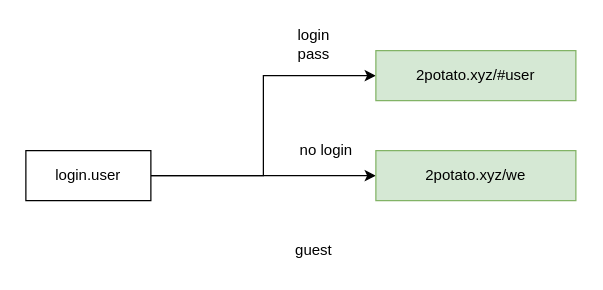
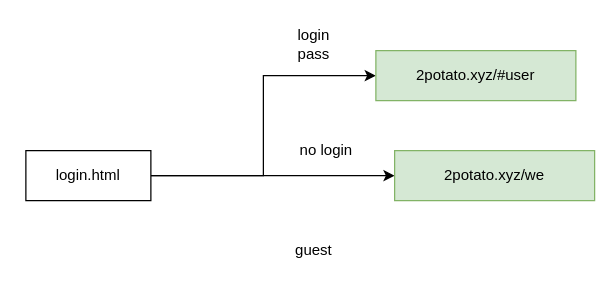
(88, 176) -> (88, 176)
(476, 176) -> (494, 176)
